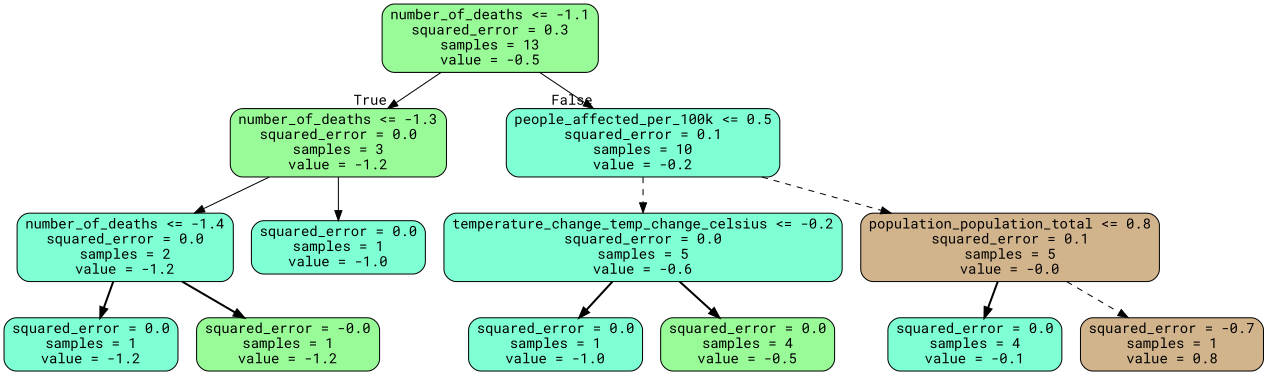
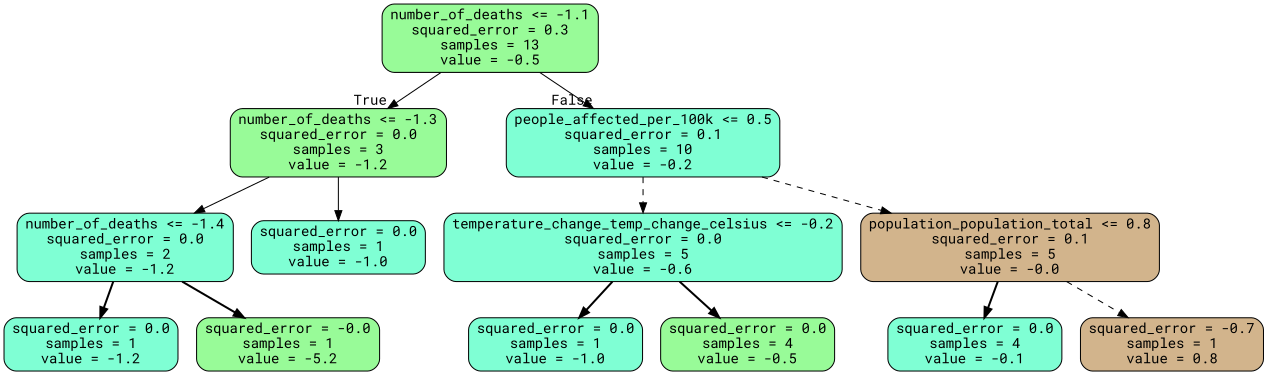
(288, 344) -> (288, 344)
